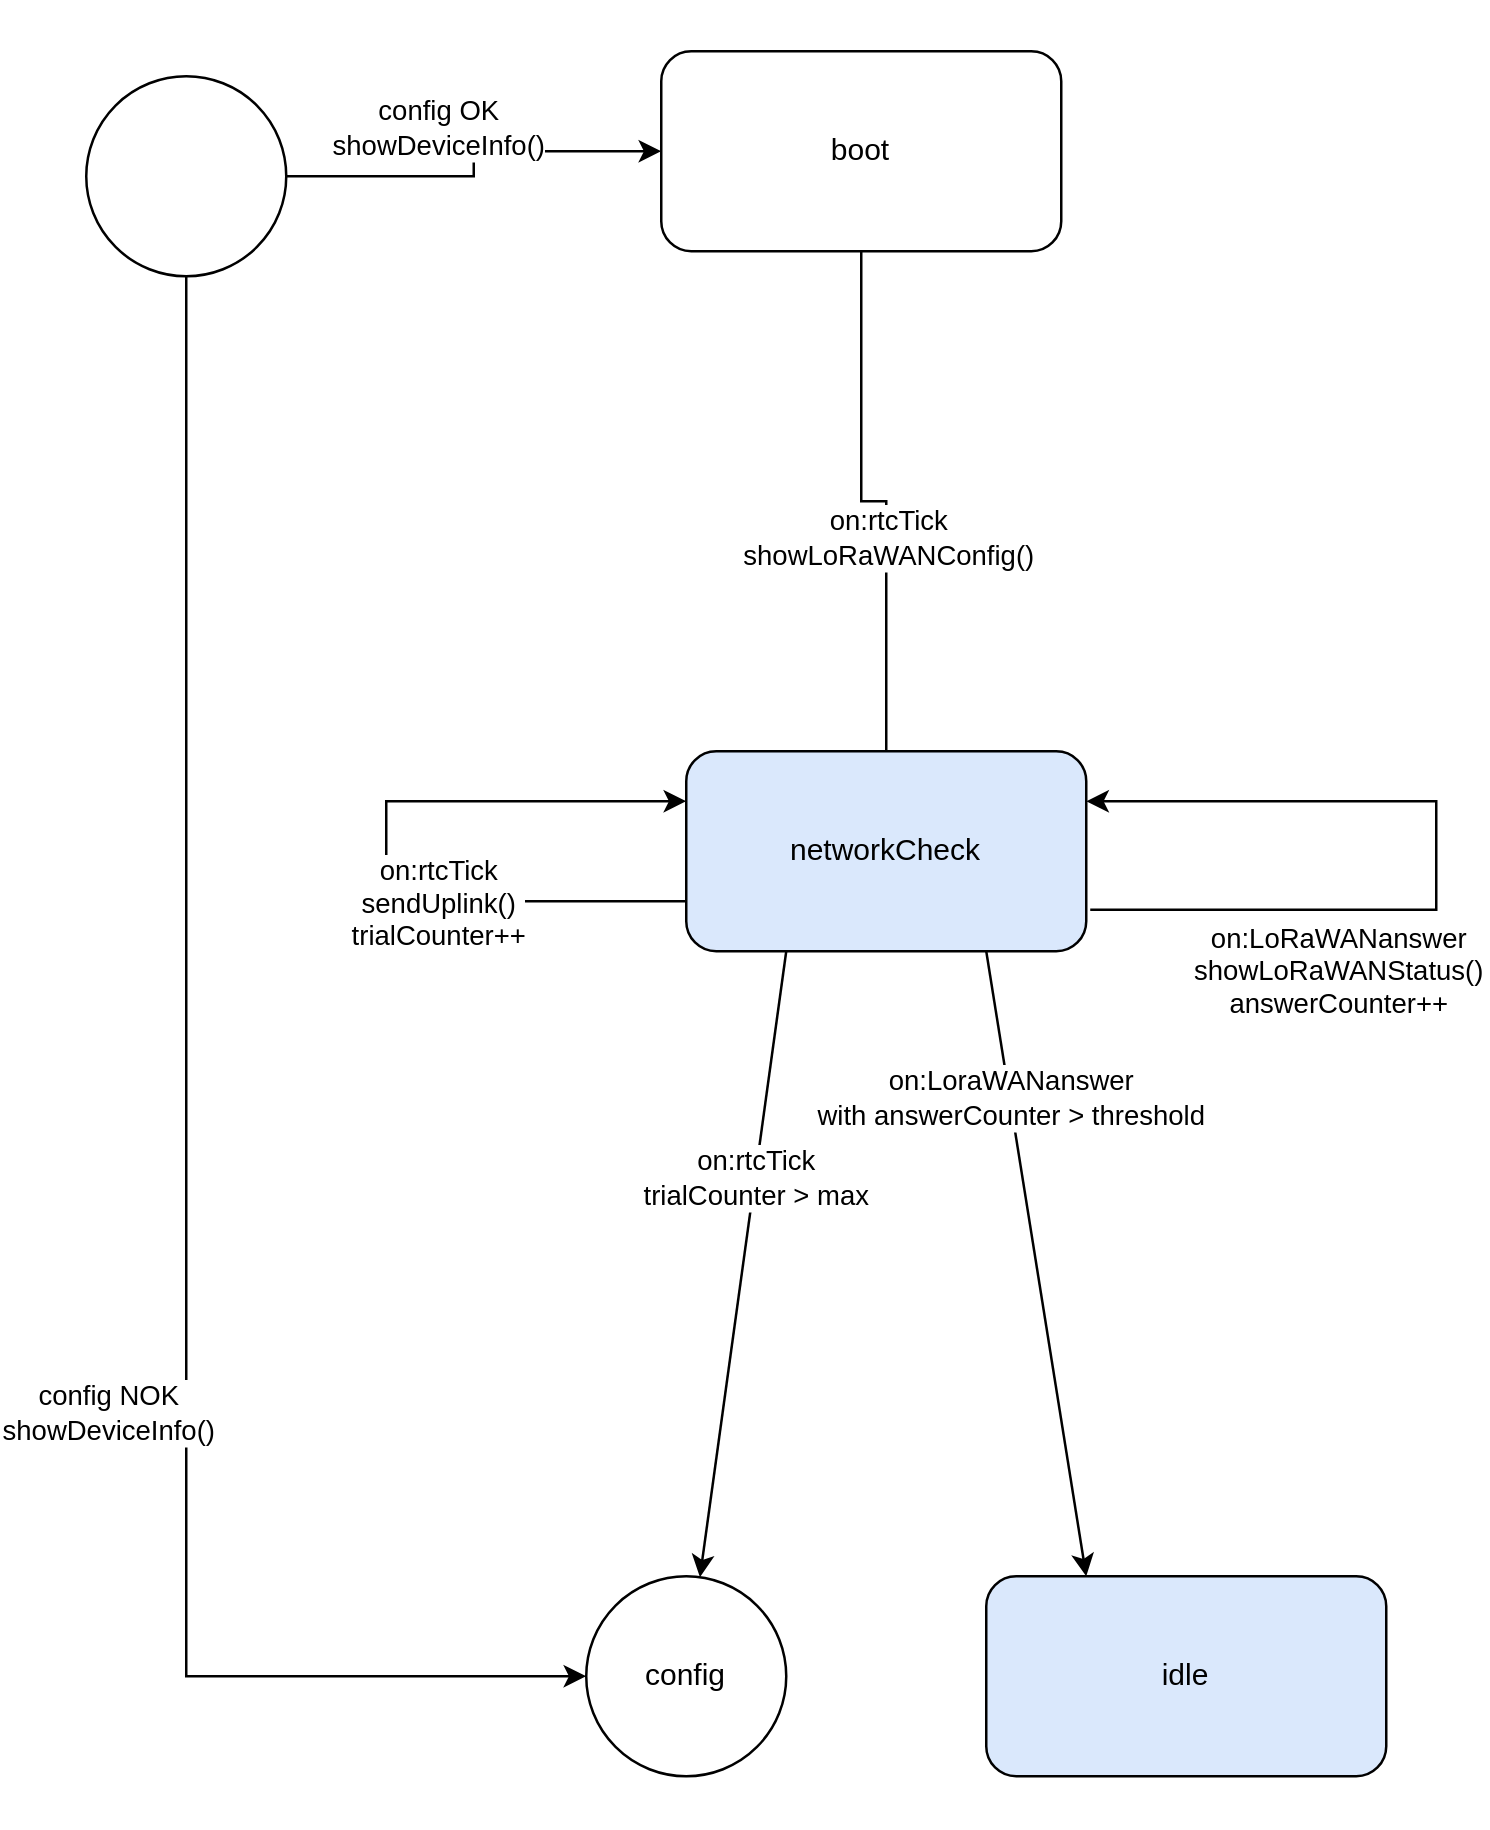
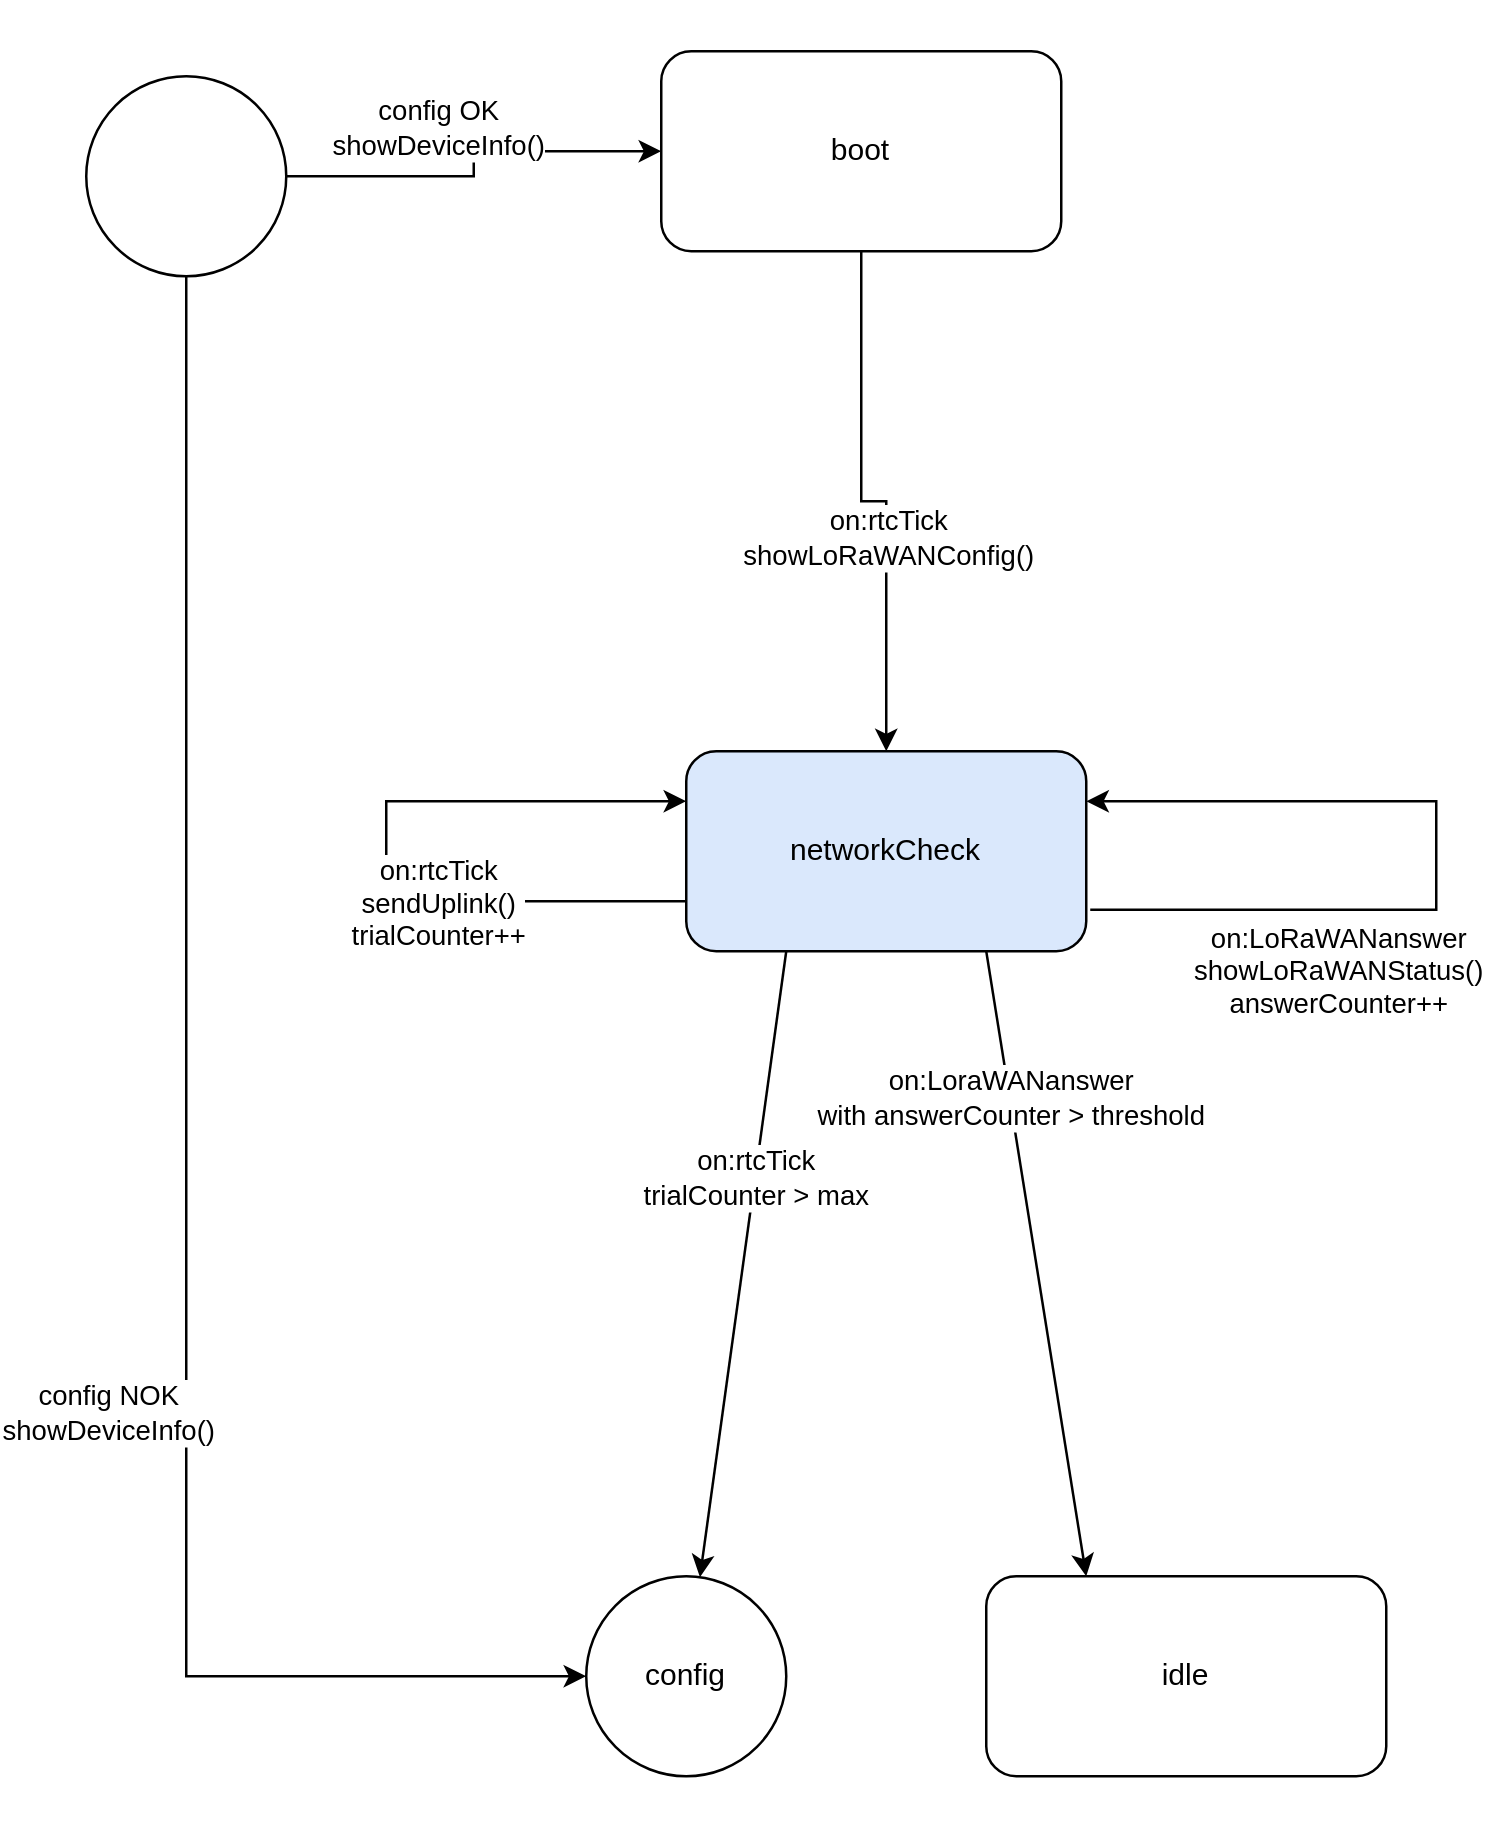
(886, 740) -> (886, 733)
(1186, 1676) -> (1186, 1676)
